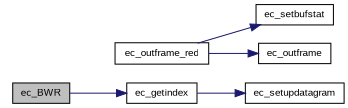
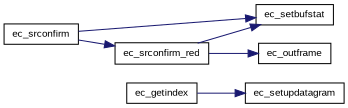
none -> (41, 34)
(162, 53) -> (162, 53)
(41, 93) -> none
